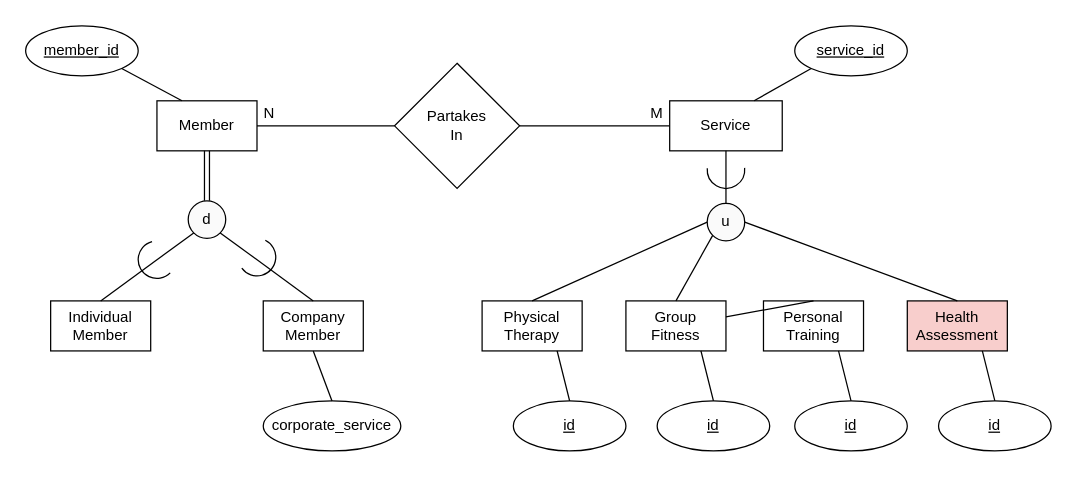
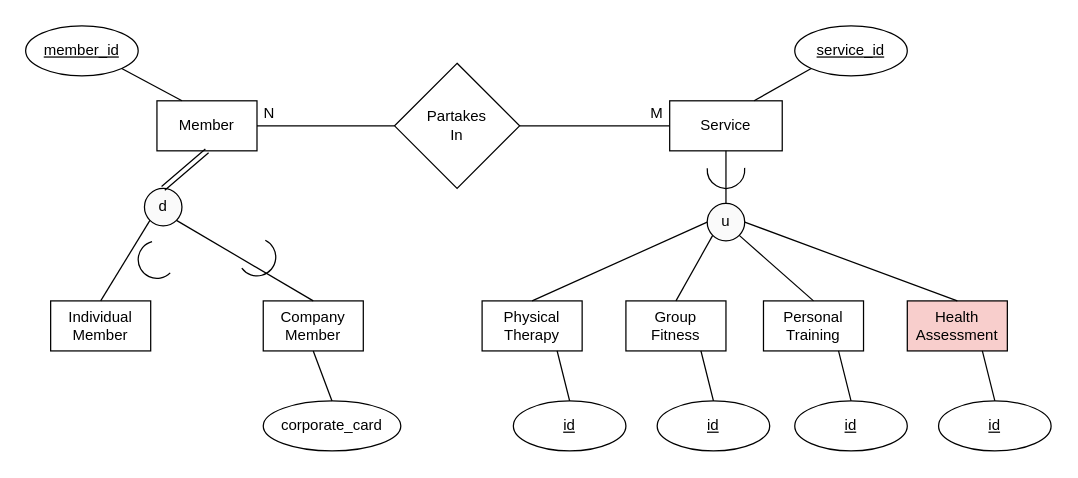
(207, 219) -> (163, 207)
(769, 309) -> (776, 268)
(332, 426) -> (332, 426)
